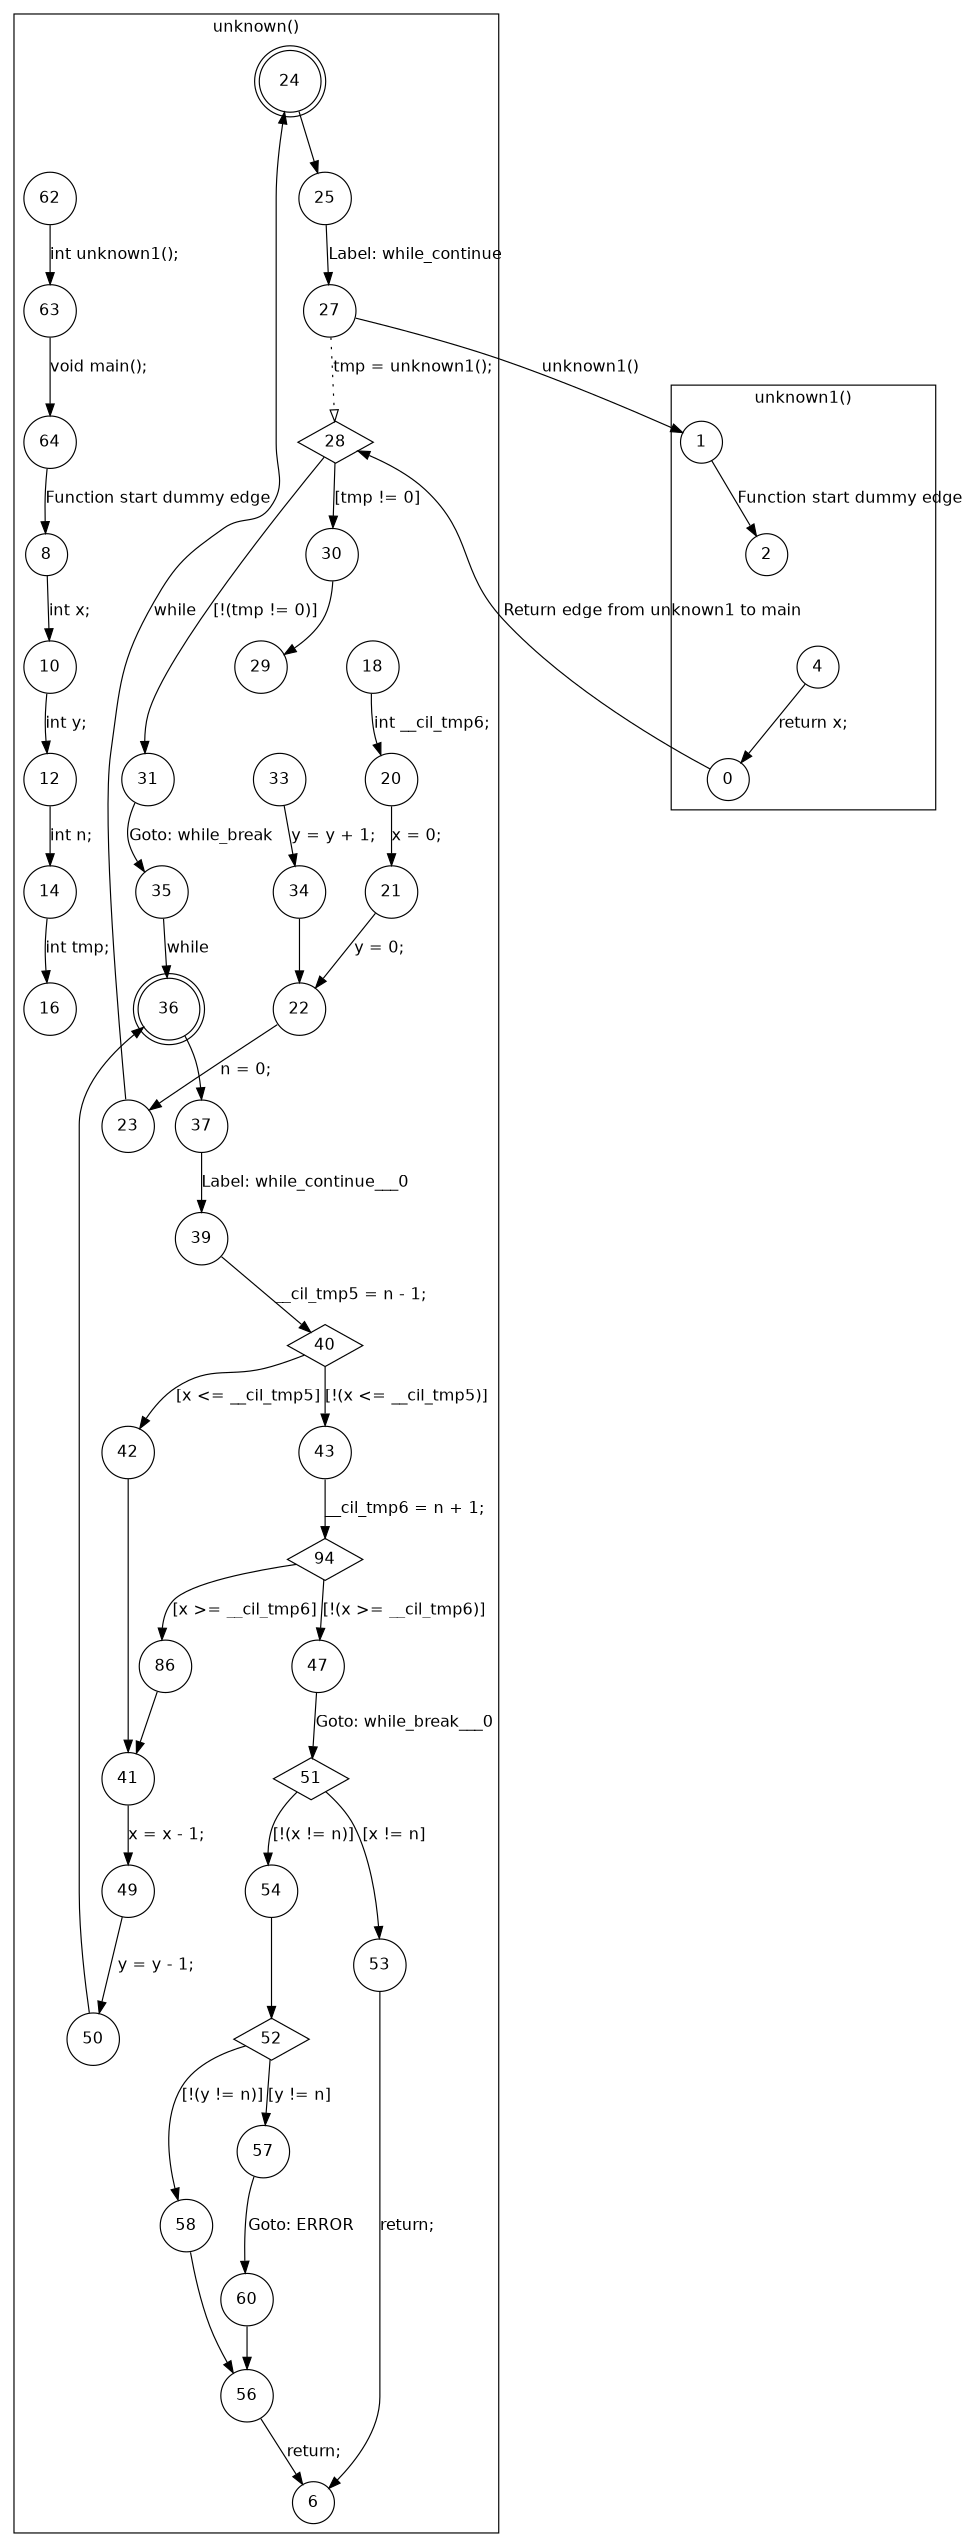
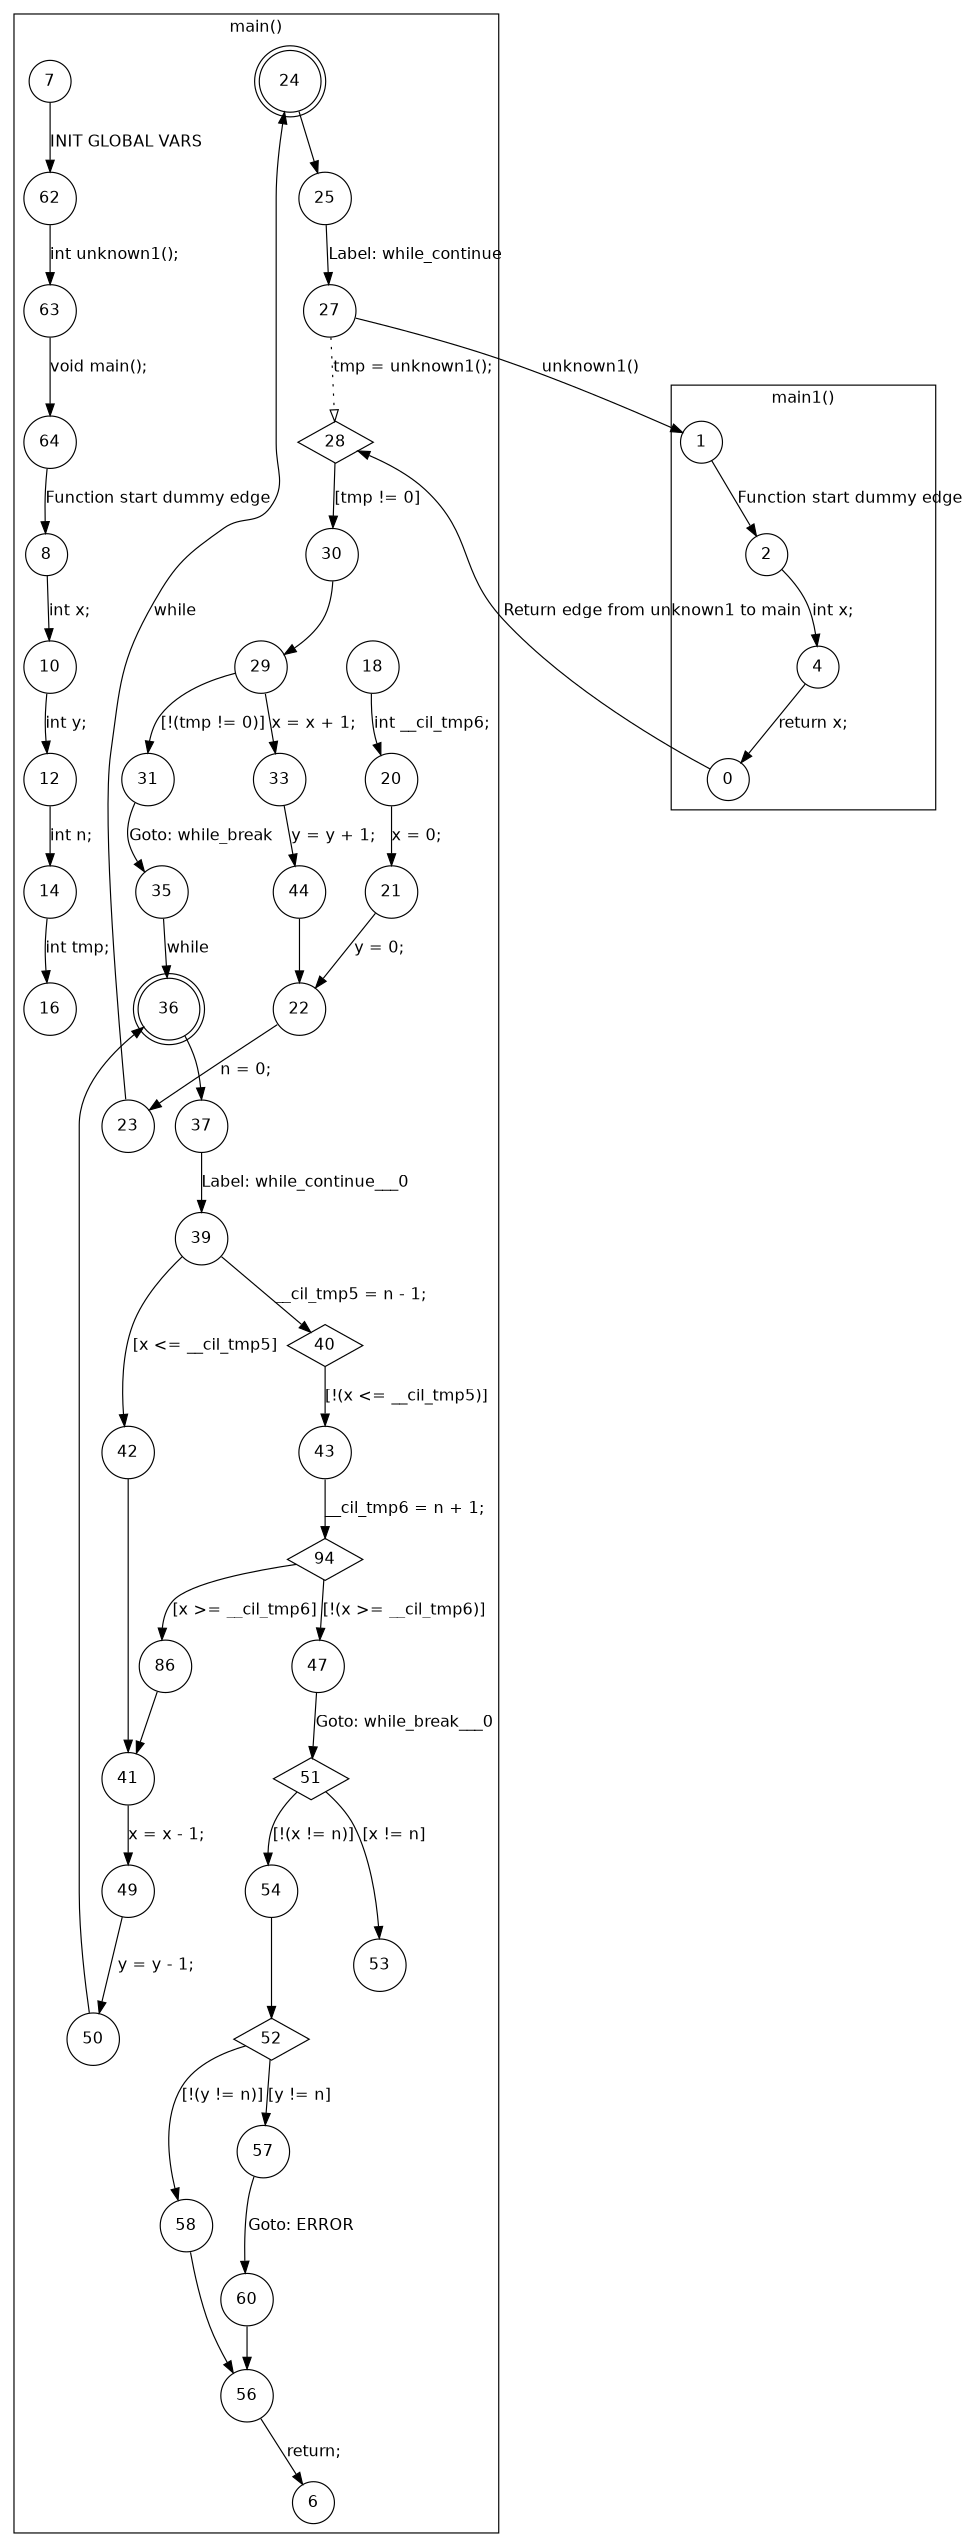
(256, 27) -> (256, 27)
none -> (50, 81)
(803, 399) -> (803, 399)
(220, 592) -> (182, 696)
none -> (805, 599)
none -> (269, 718)
(299, 892) -> (299, 892)
(218, 1373) -> (132, 1328)
(380, 2242) -> none
